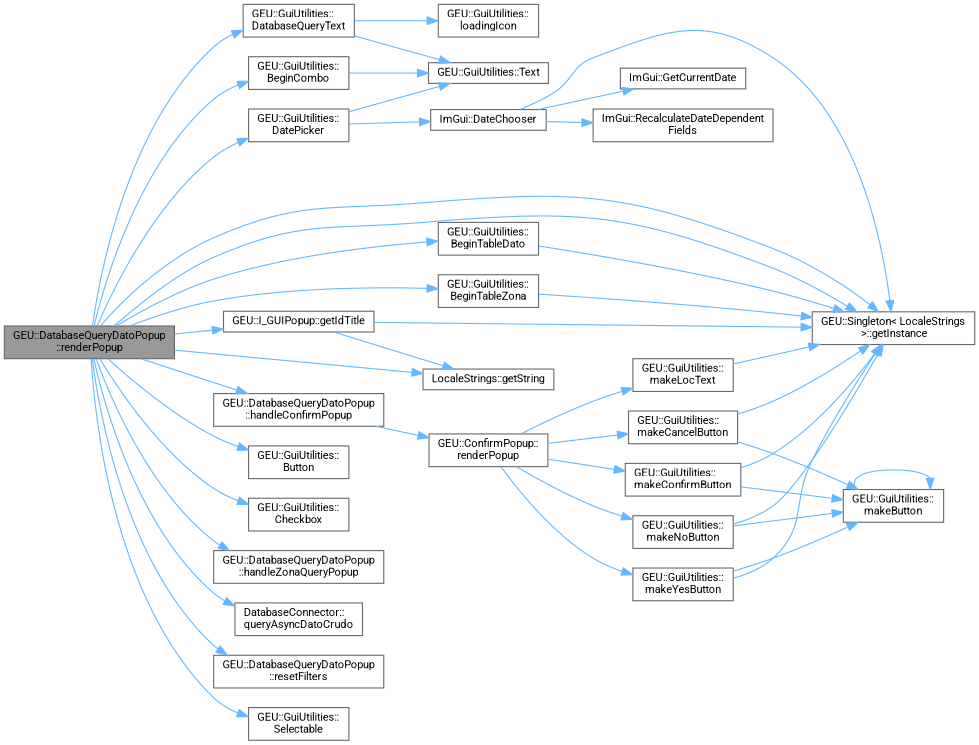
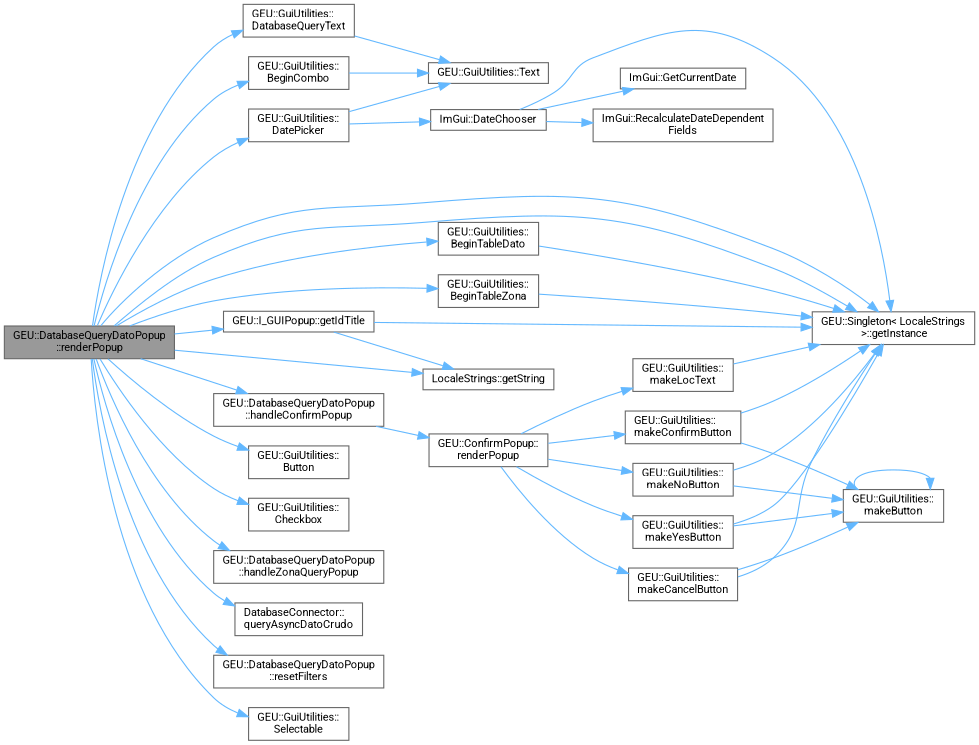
(488, 21) -> none
